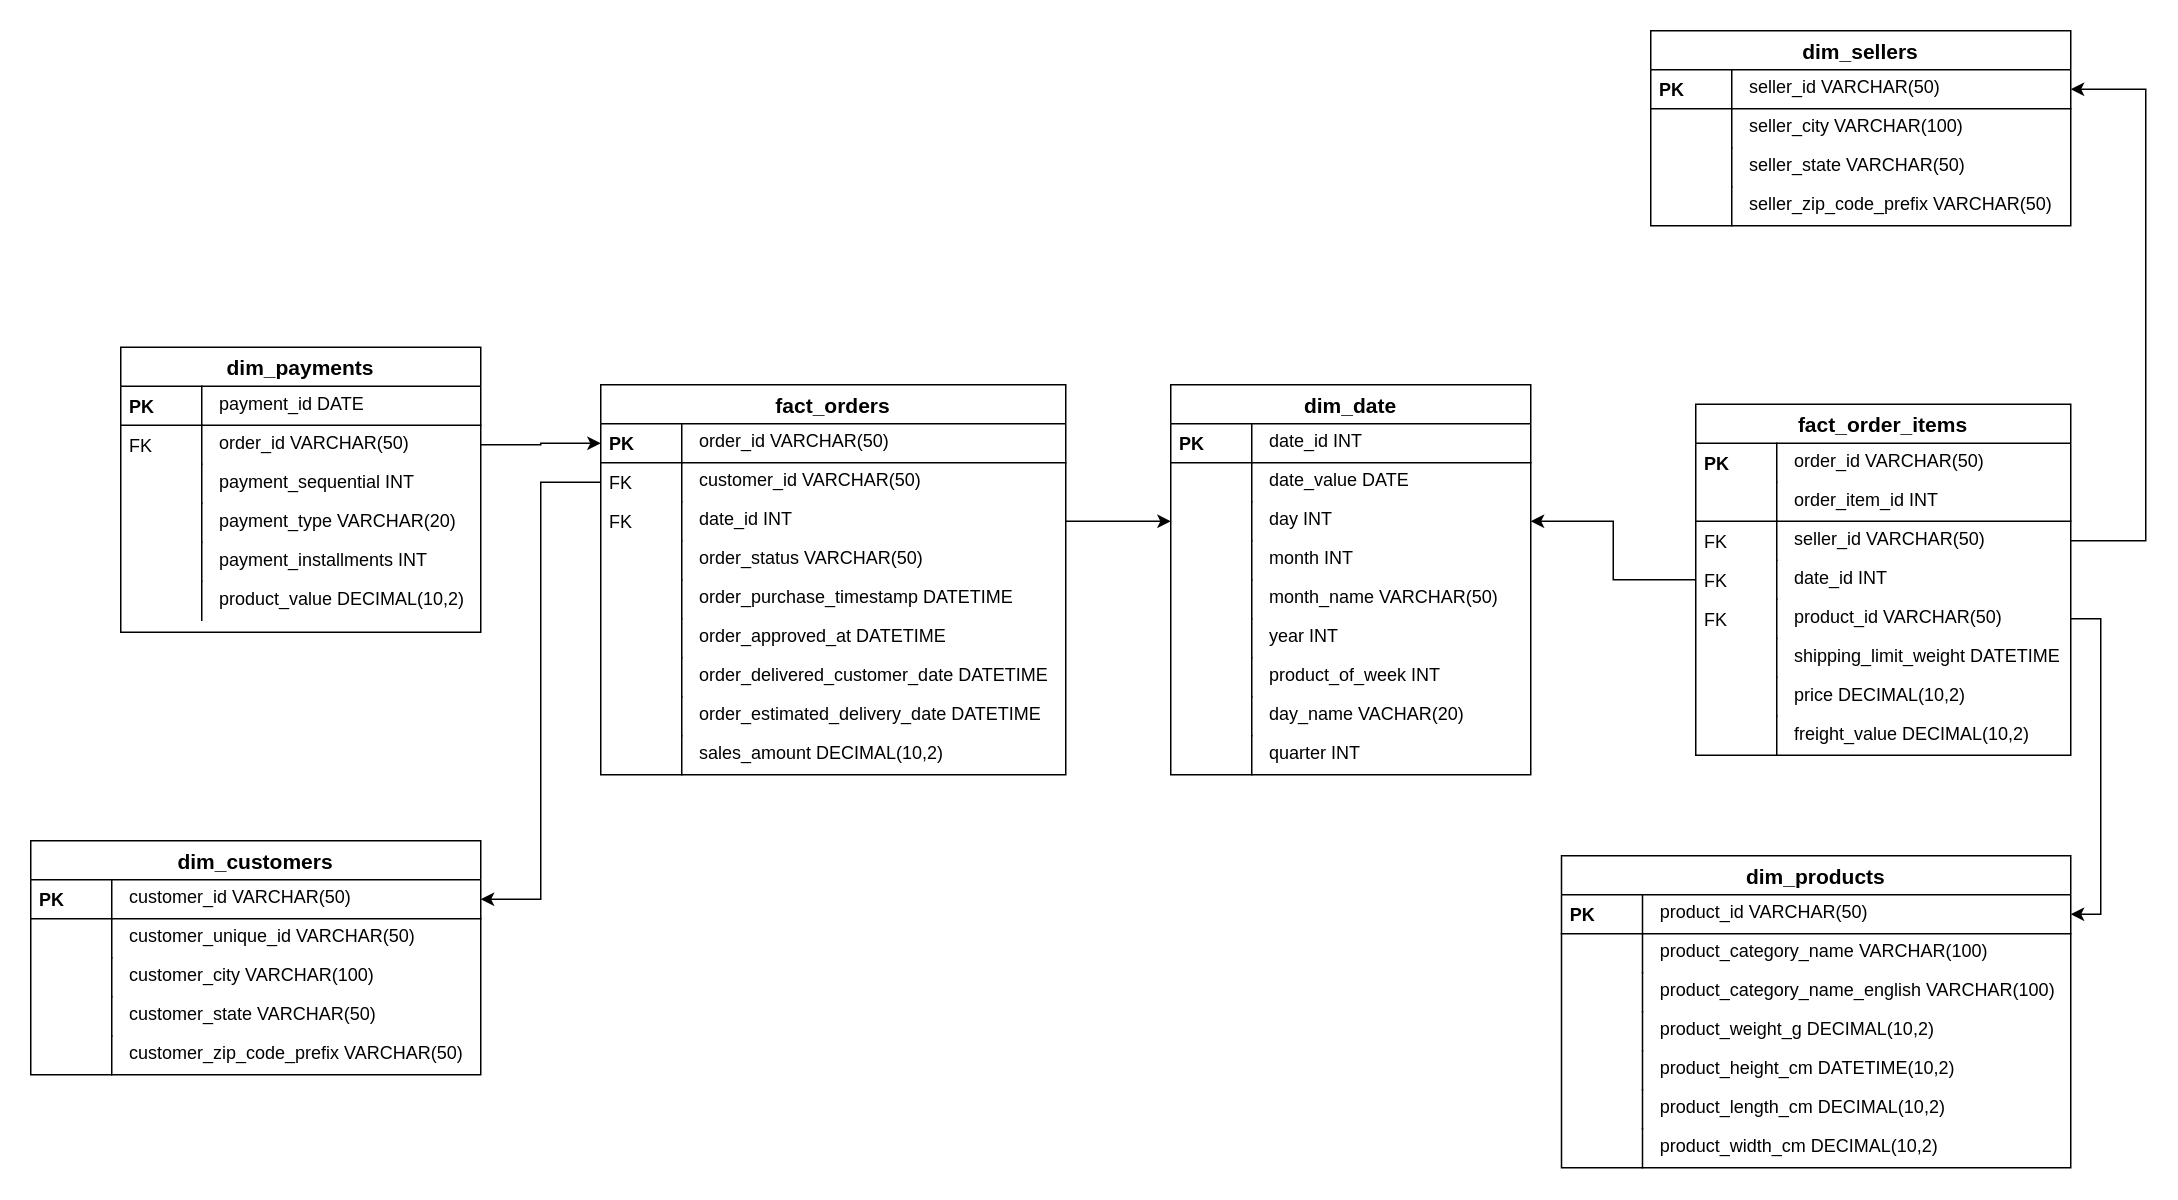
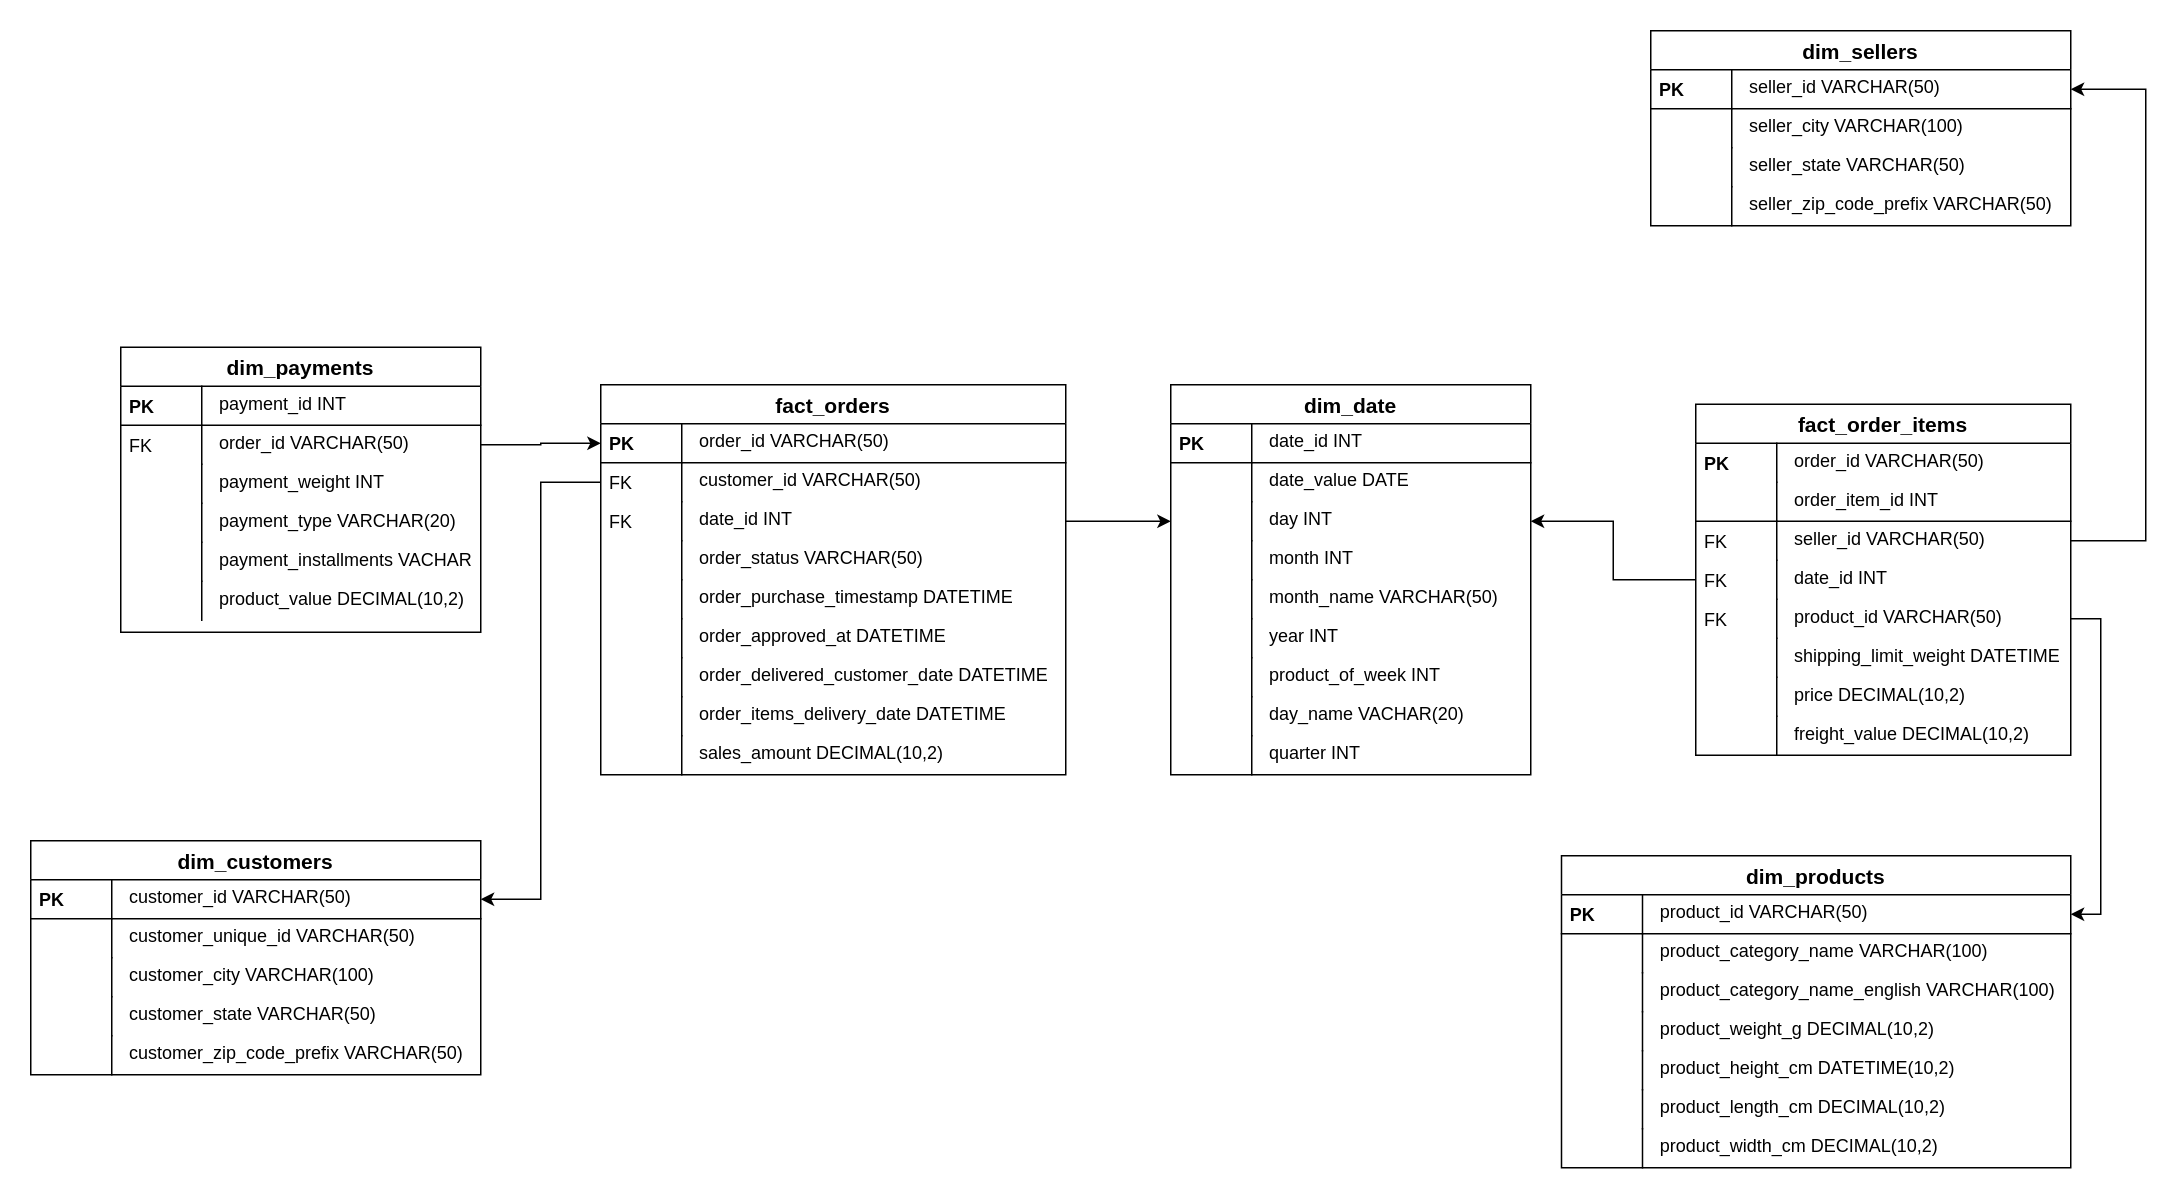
(290, 404) -> (285, 404)
(323, 482) -> (305, 482)
(331, 560) -> (346, 560)
(884, 714) -> (863, 714)
